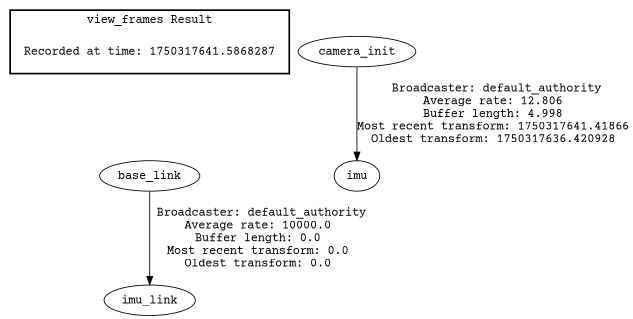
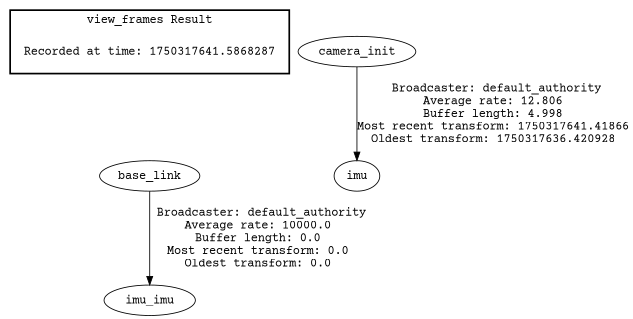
(150, 300) -> (150, 300)
